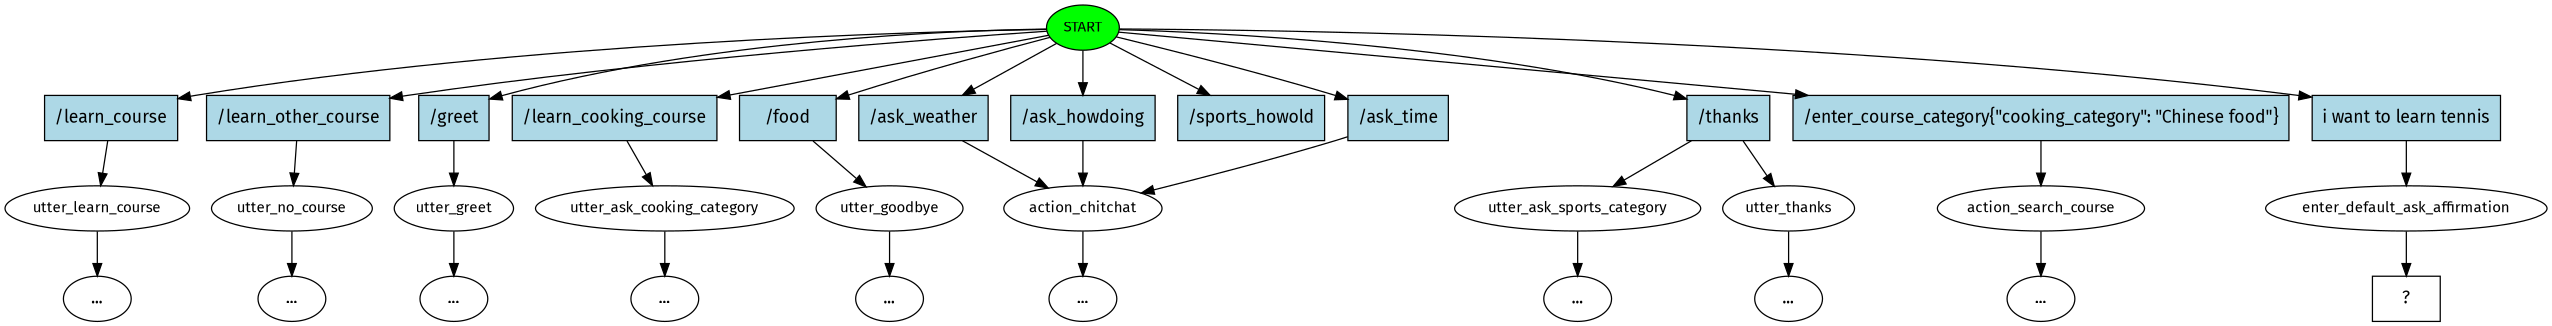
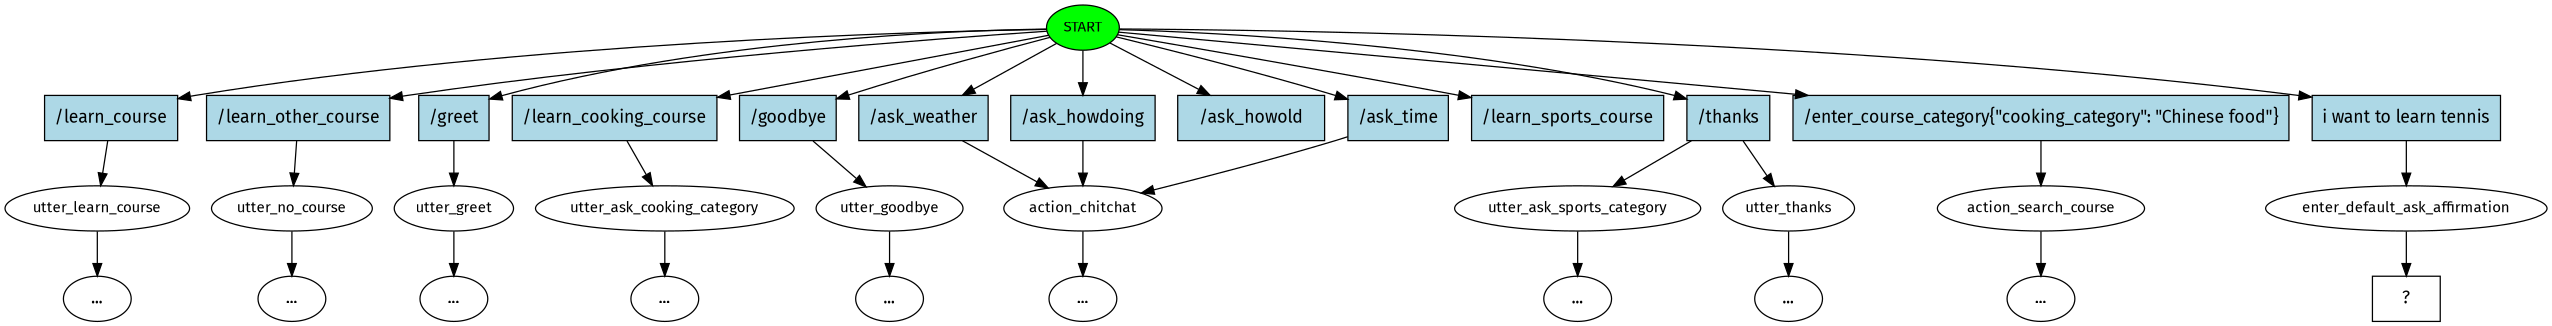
(788, 118) -> (788, 118)
(1251, 118) -> (1251, 118)
none -> (1568, 118)
